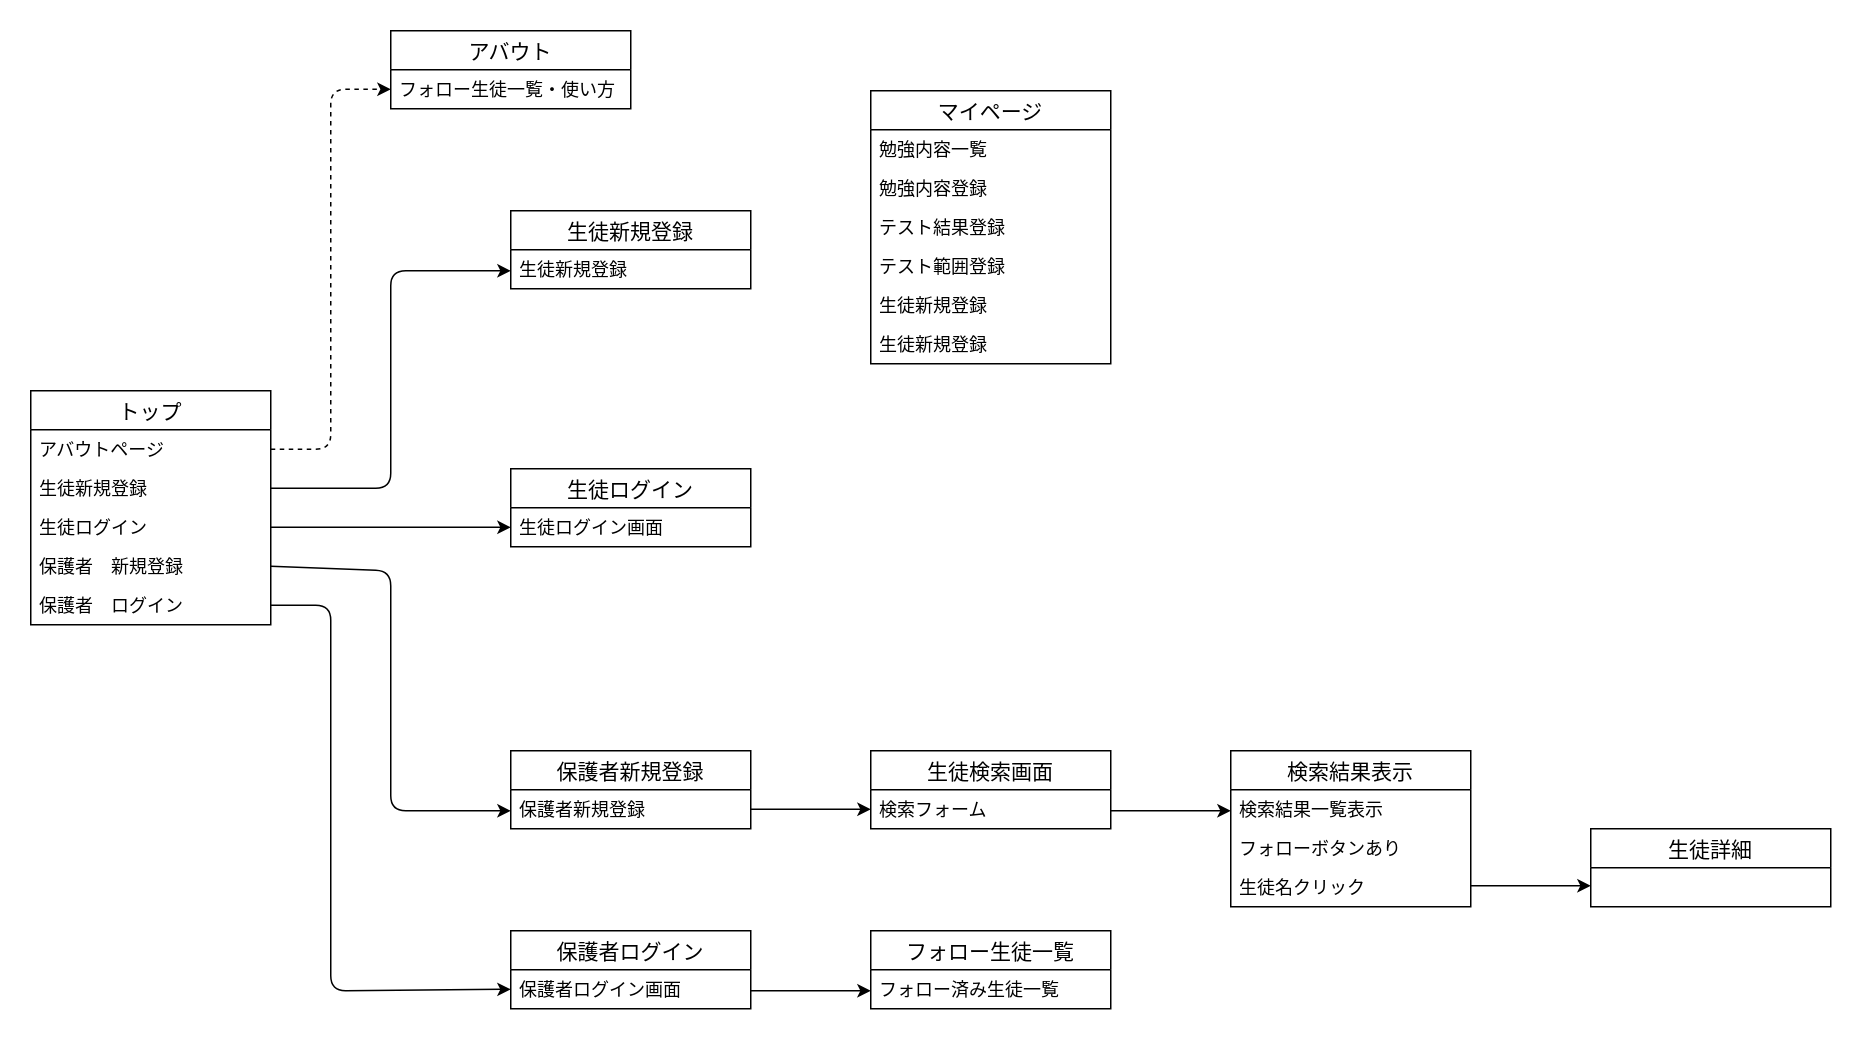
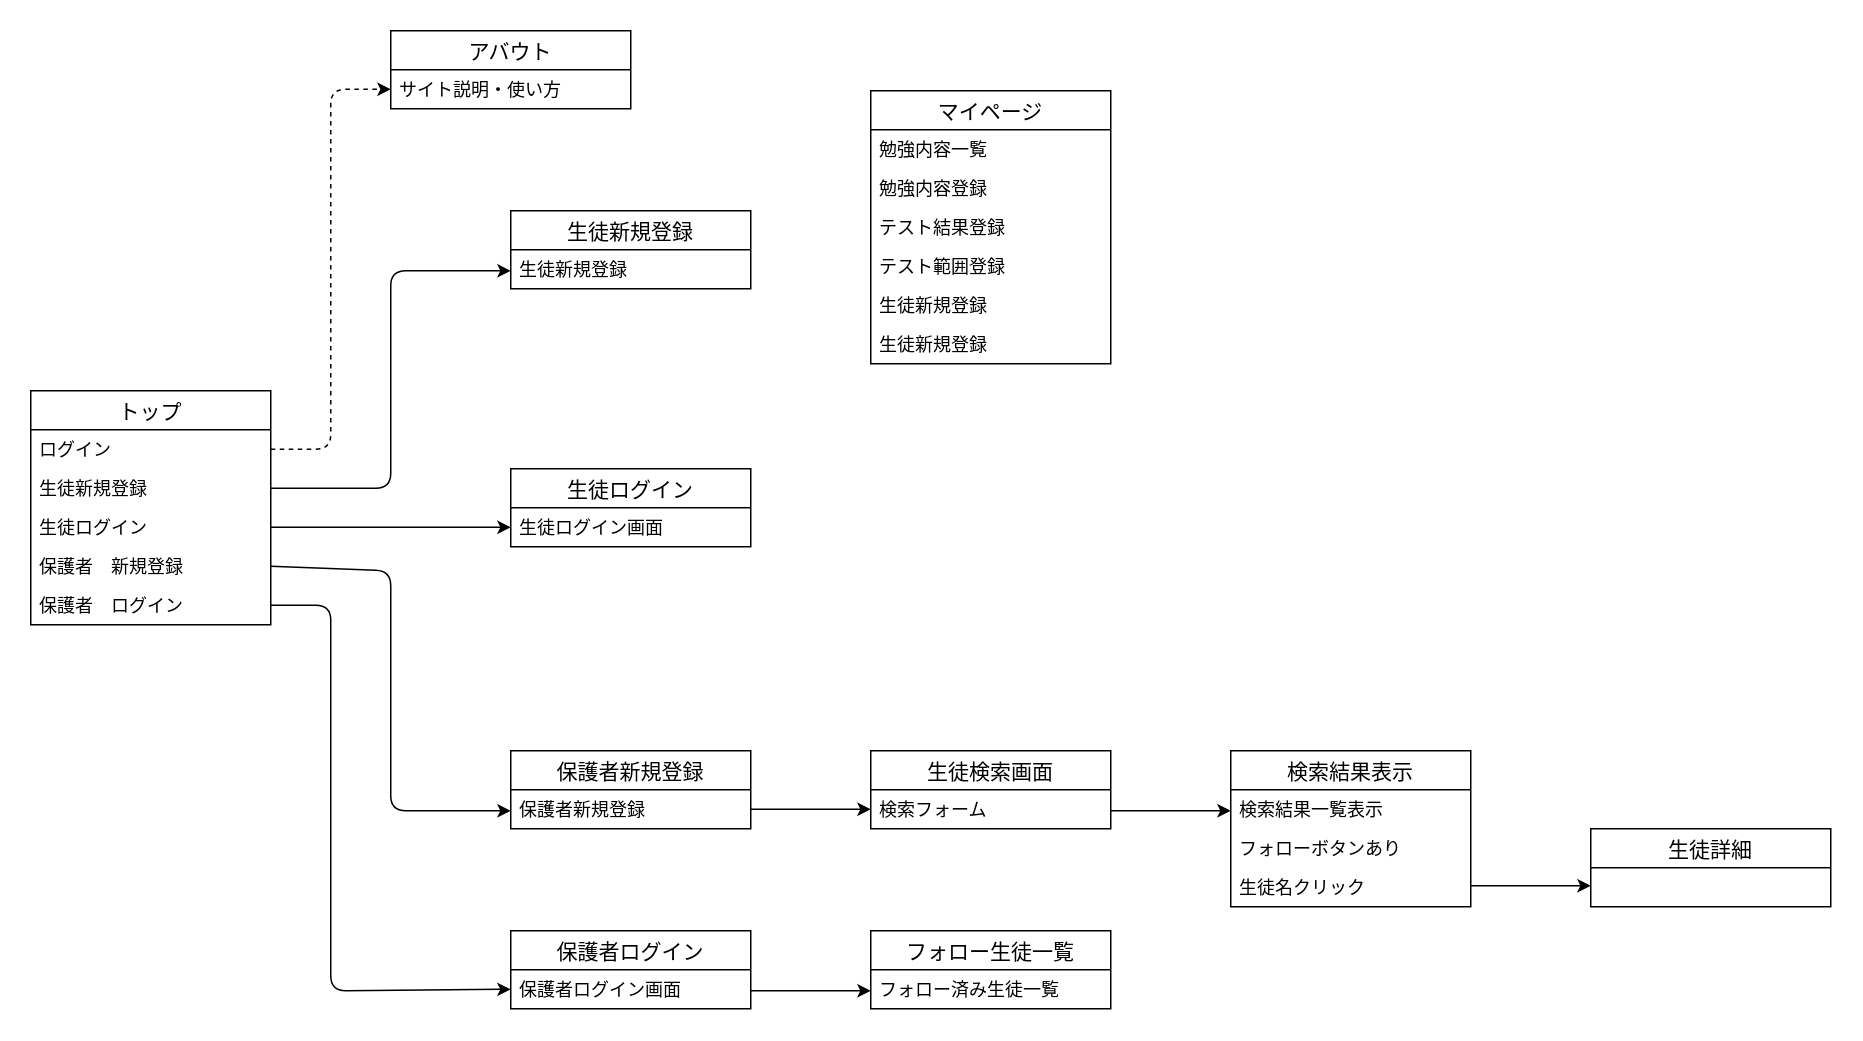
(507, 90) -> (480, 90)
(102, 450) -> (75, 450)
